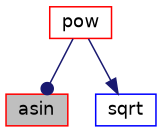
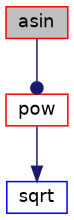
(62, 61) -> (37, 60)
